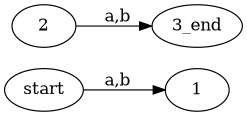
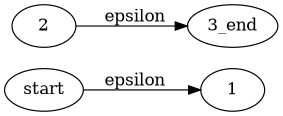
(117, 17) -> (135, 17)
(117, 81) -> (135, 81)
